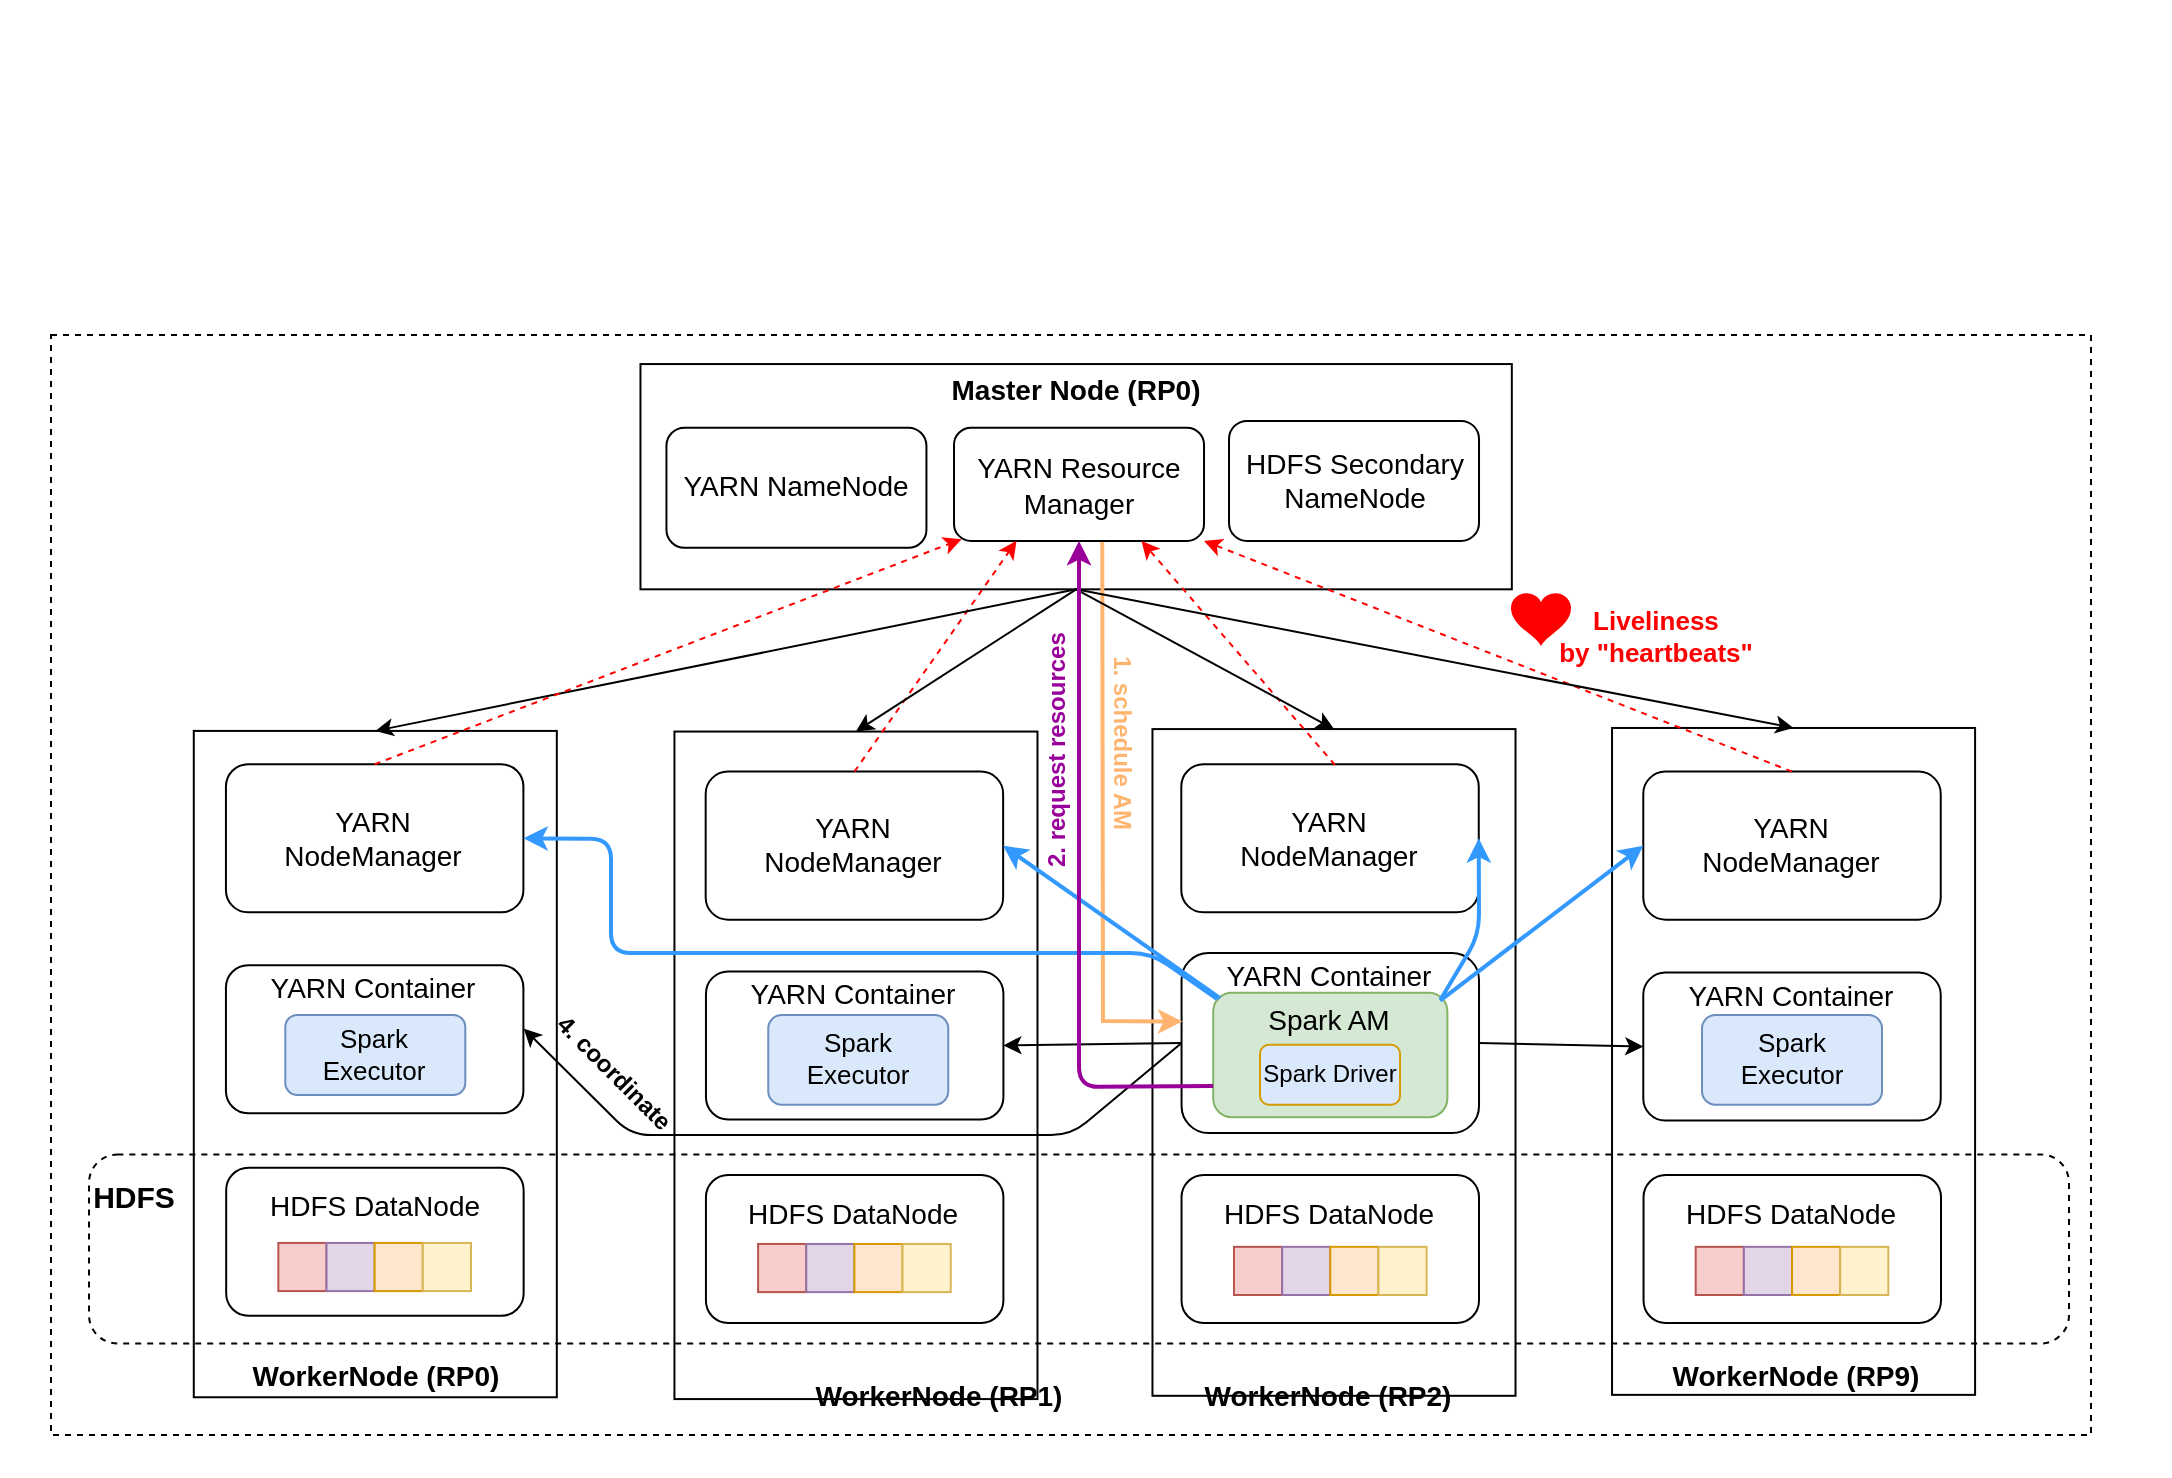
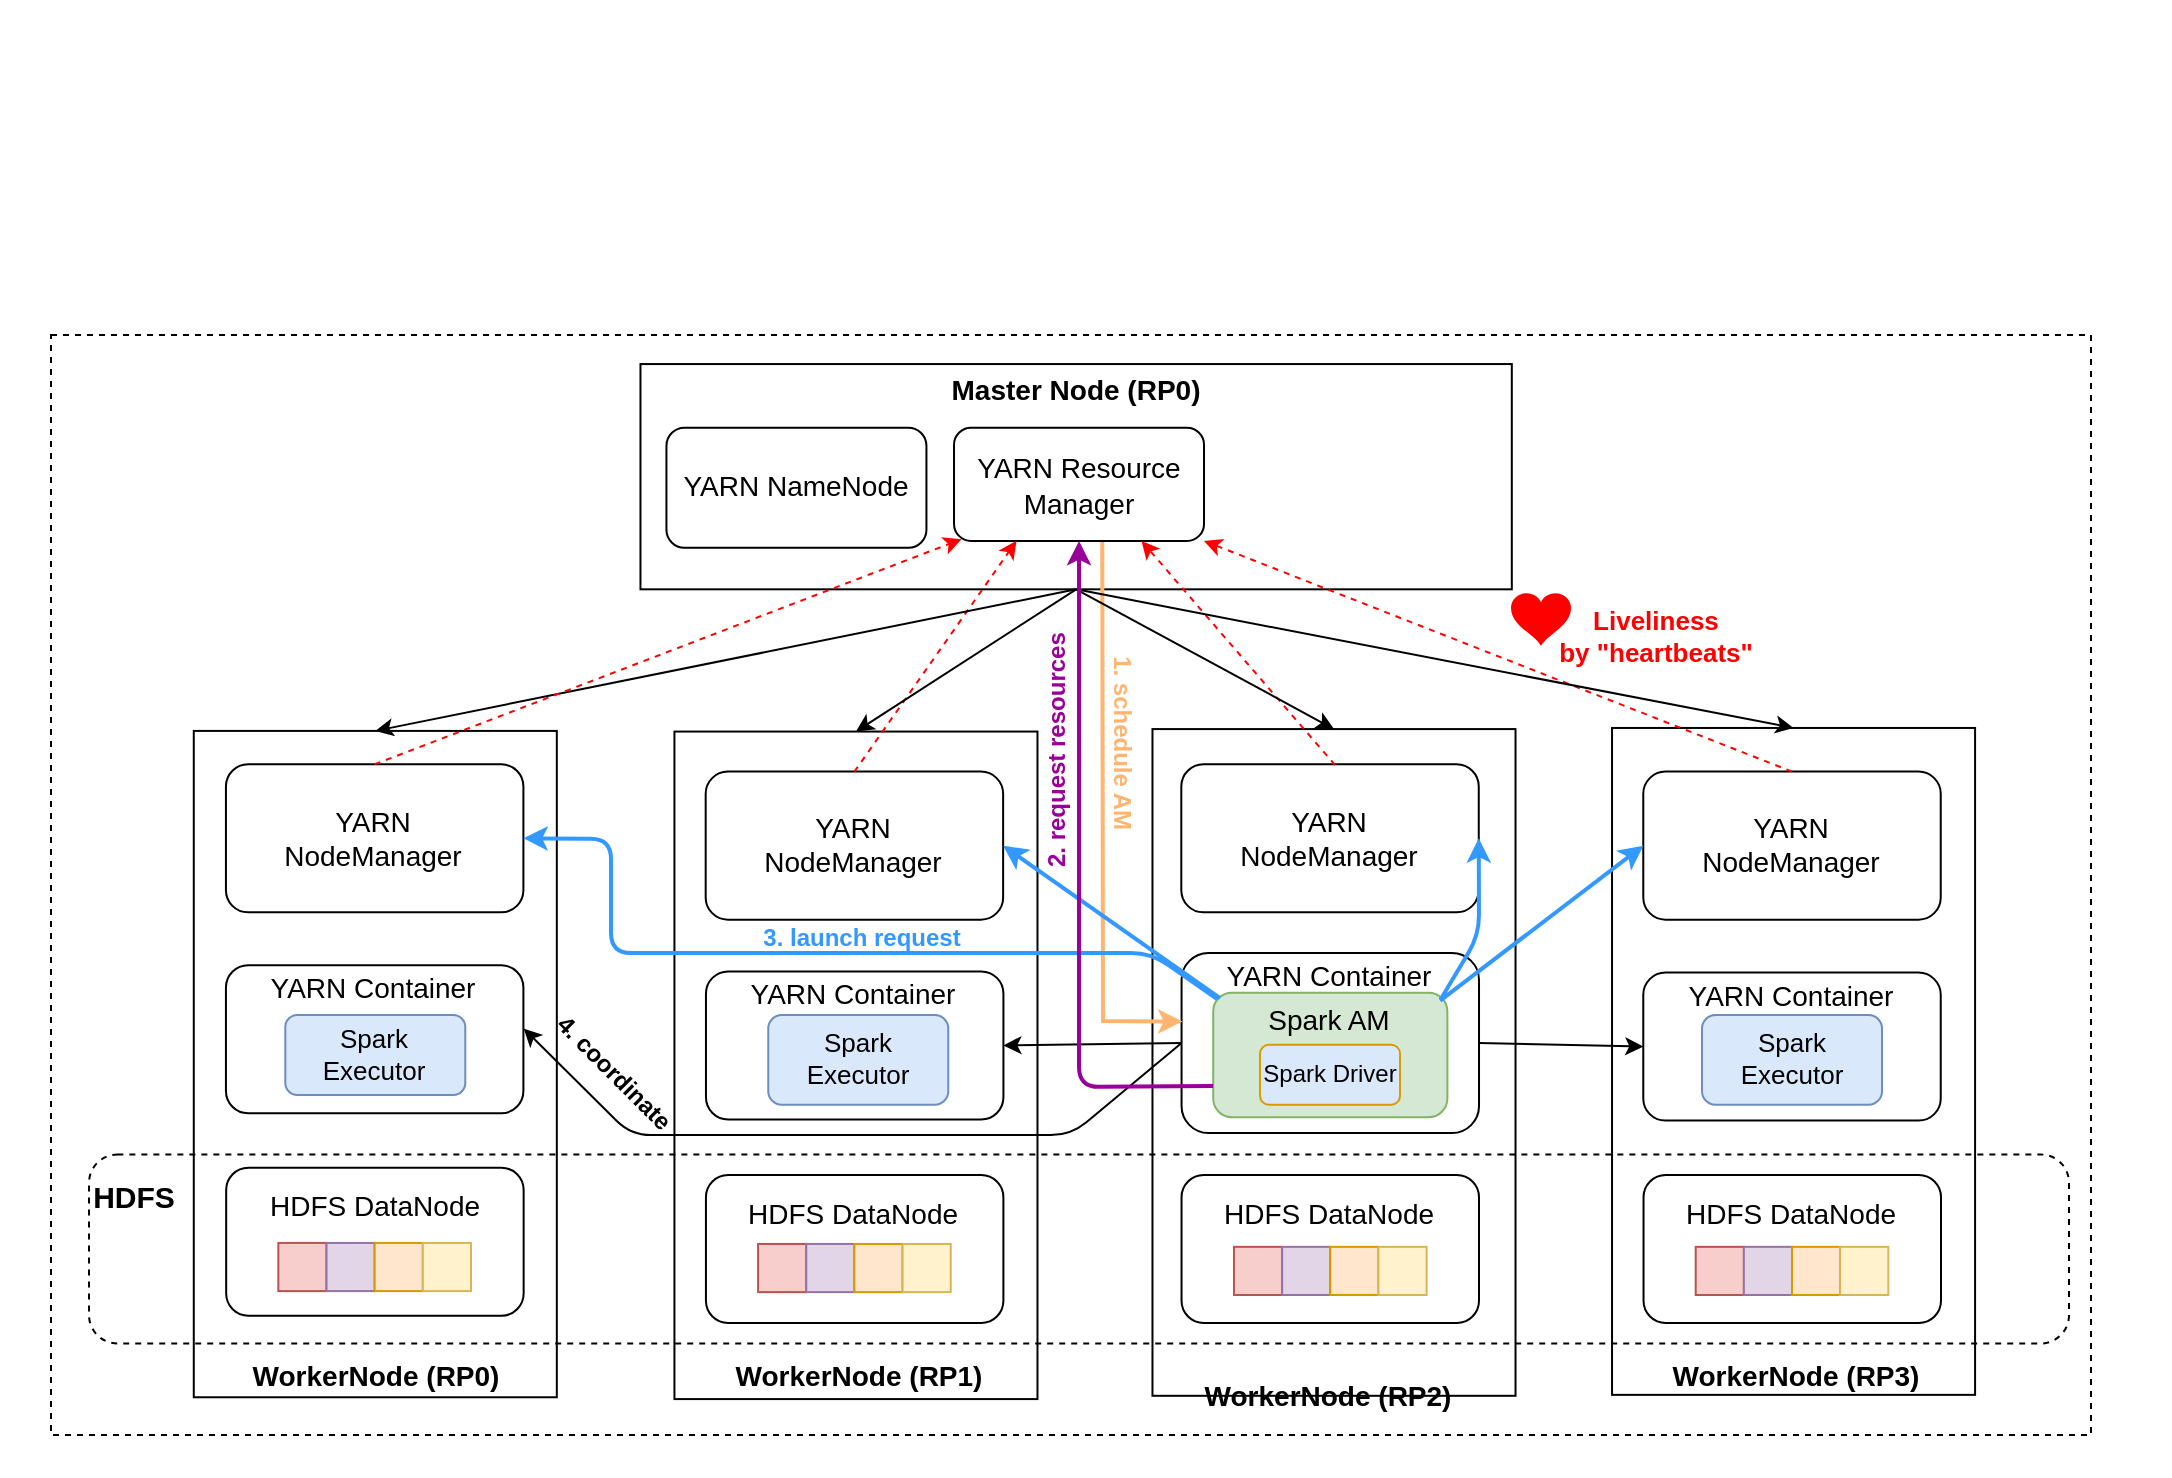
(1354, 481) -> none
none -> (863, 940)
(1797, 1375) -> (1797, 1375)
(940, 1395) -> (860, 1375)
